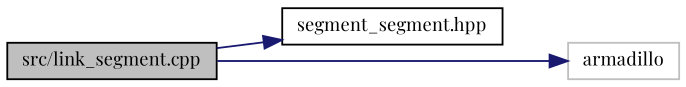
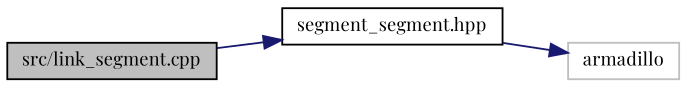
(383, 61) -> (526, 46)
